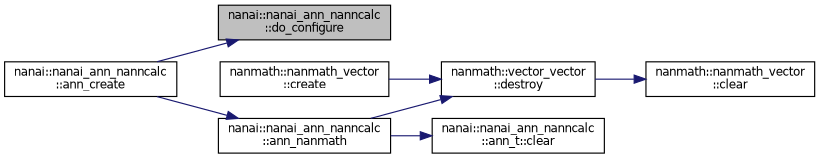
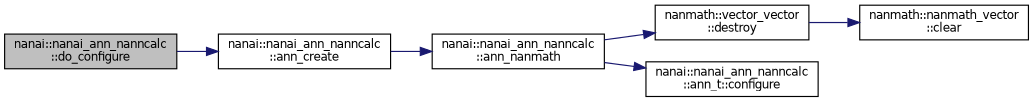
(192, 52) -> (192, 51)
(304, 79) -> none
(518, 136) -> (732, 79)
